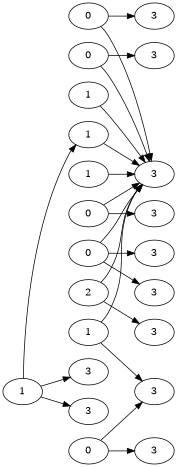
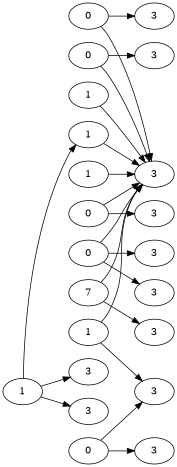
(89, 293) -> (89, 293)
